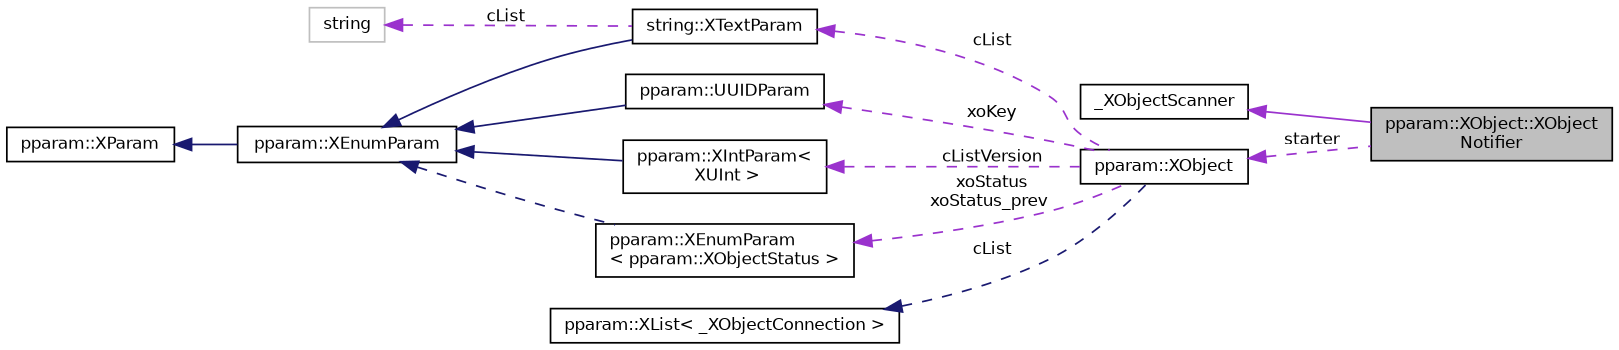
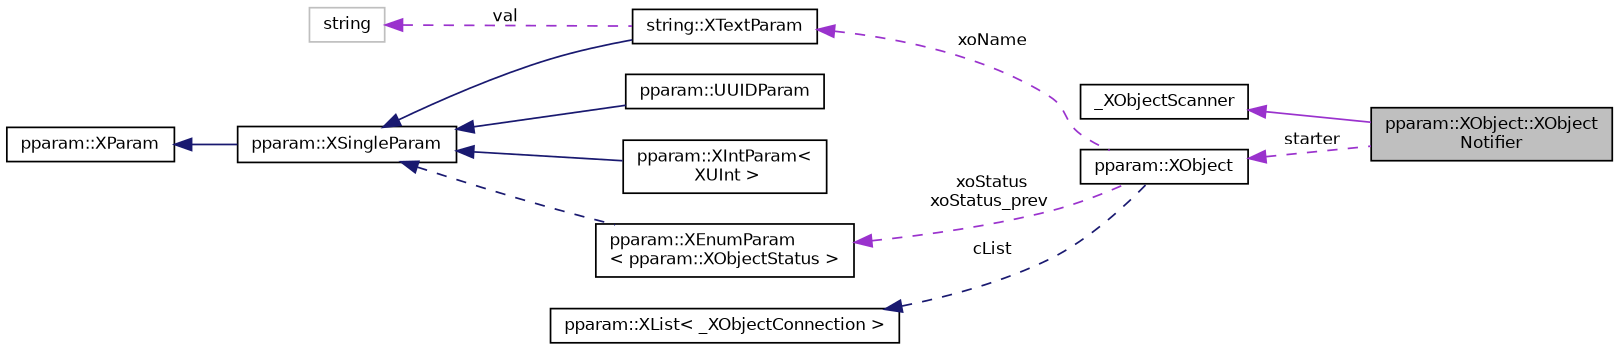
(504, 17) -> (504, 17)
(990, 41) -> (990, 41)
(969, 127) -> none
(347, 144) -> (347, 144)
(962, 167) -> none
